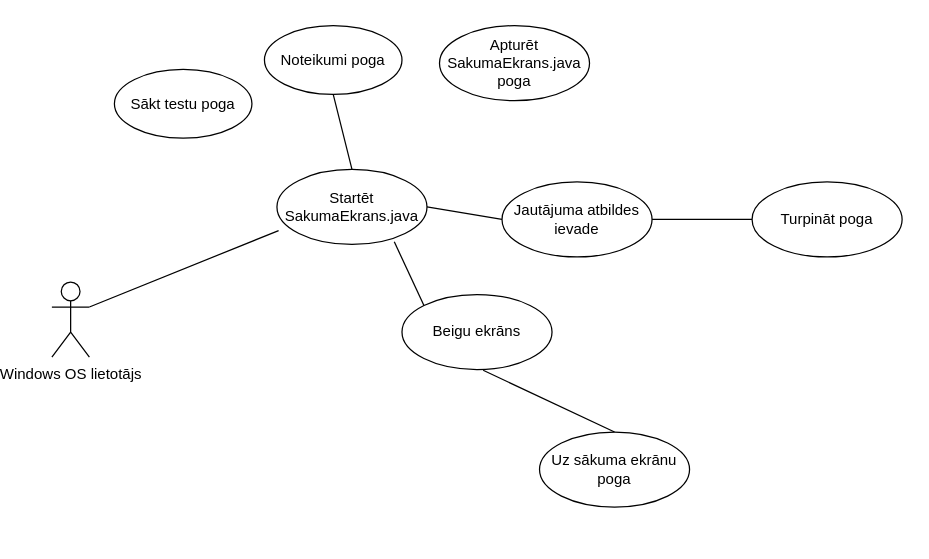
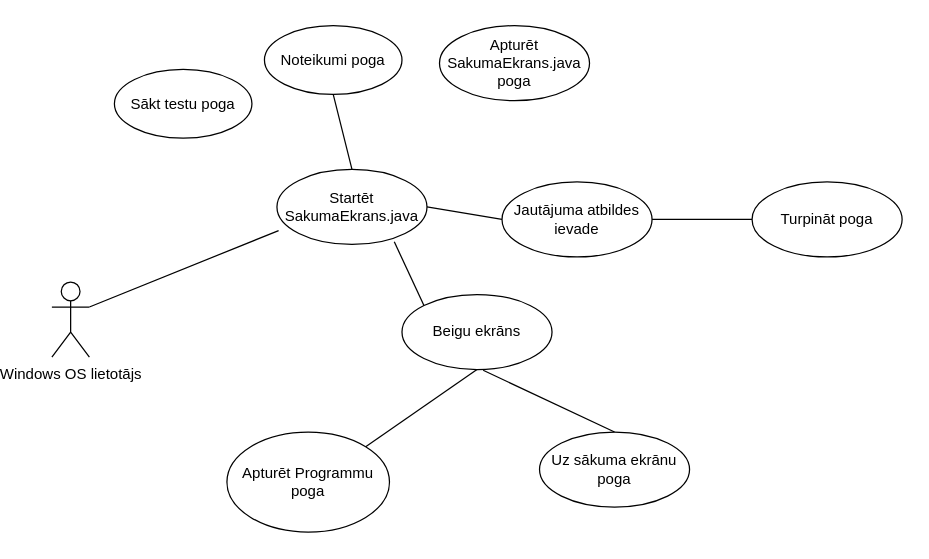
none -> (422, 408)
none -> (308, 482)
